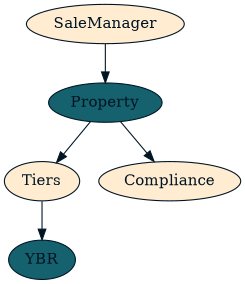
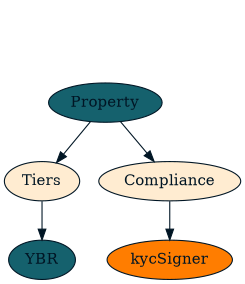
(105, 24) -> none
none -> (170, 260)
